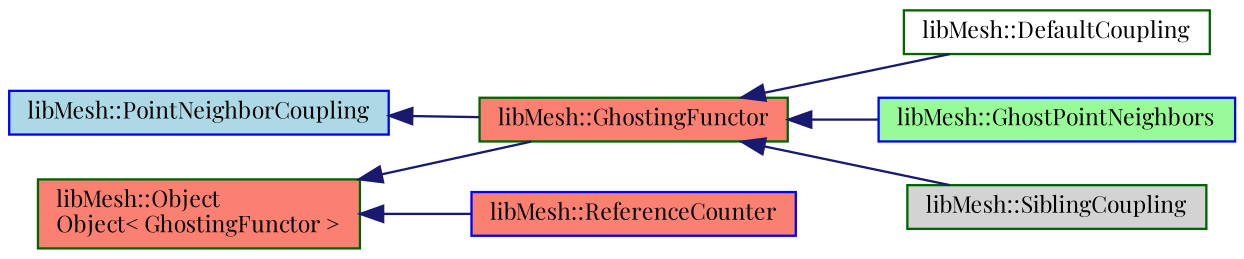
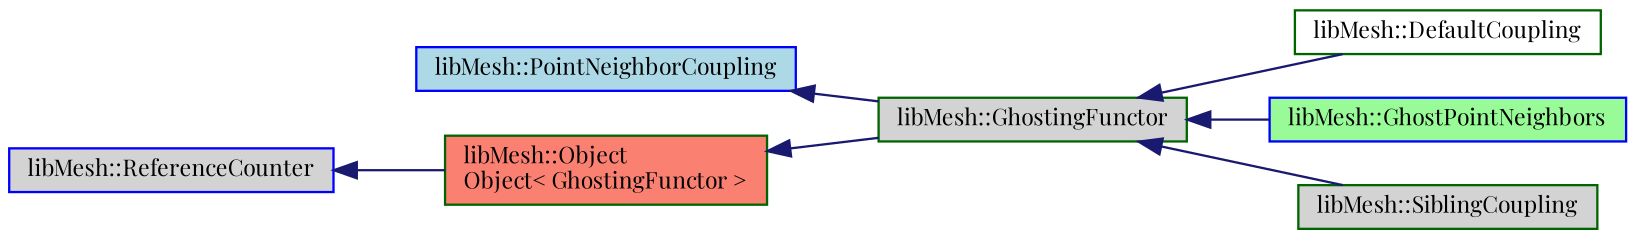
(634, 120) -> (1033, 120)
(427, 214) -> (401, 170)
(634, 214) -> (171, 170)
